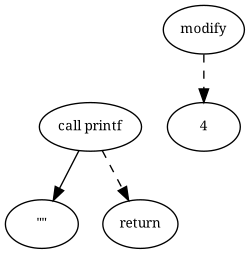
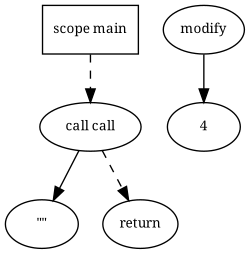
none -> (90, 30)
(204, 72) -> (204, 72)
(90, 127) -> (90, 127)
